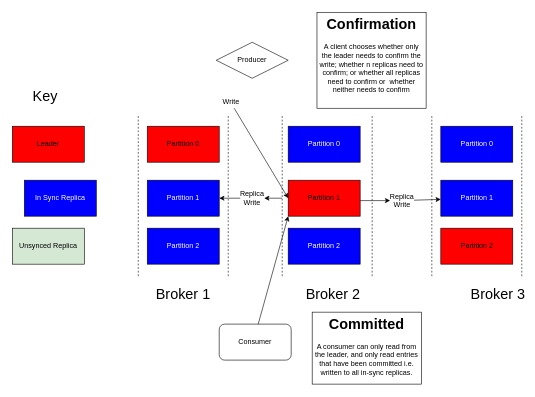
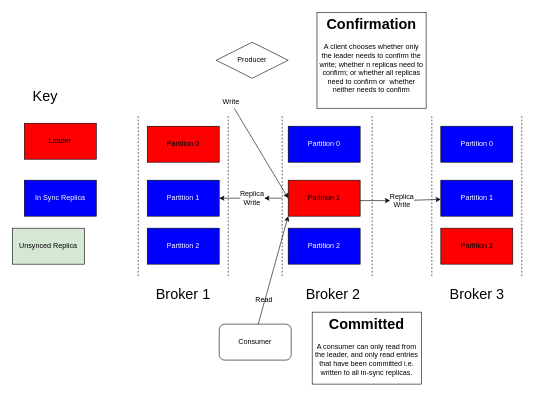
(48, 144) -> (60, 141)
(498, 294) -> (477, 294)
none -> (264, 300)
